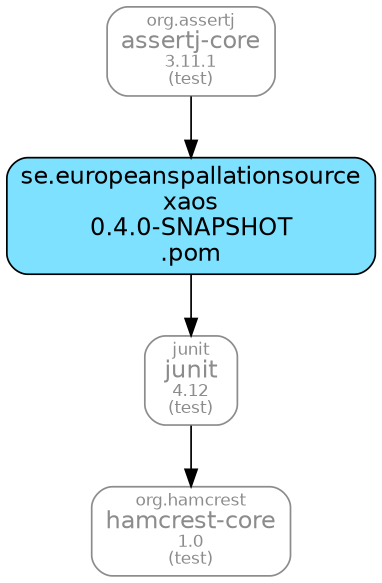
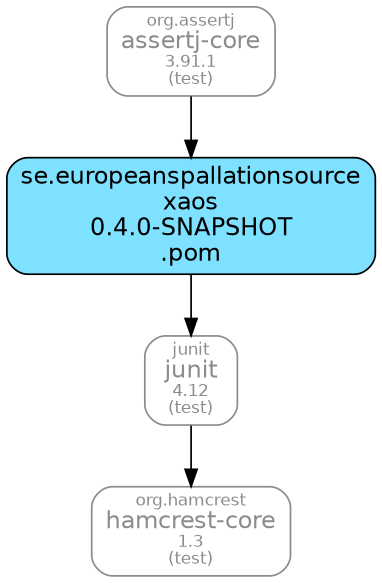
(191, 62) -> (191, 62)
(191, 542) -> (191, 542)
